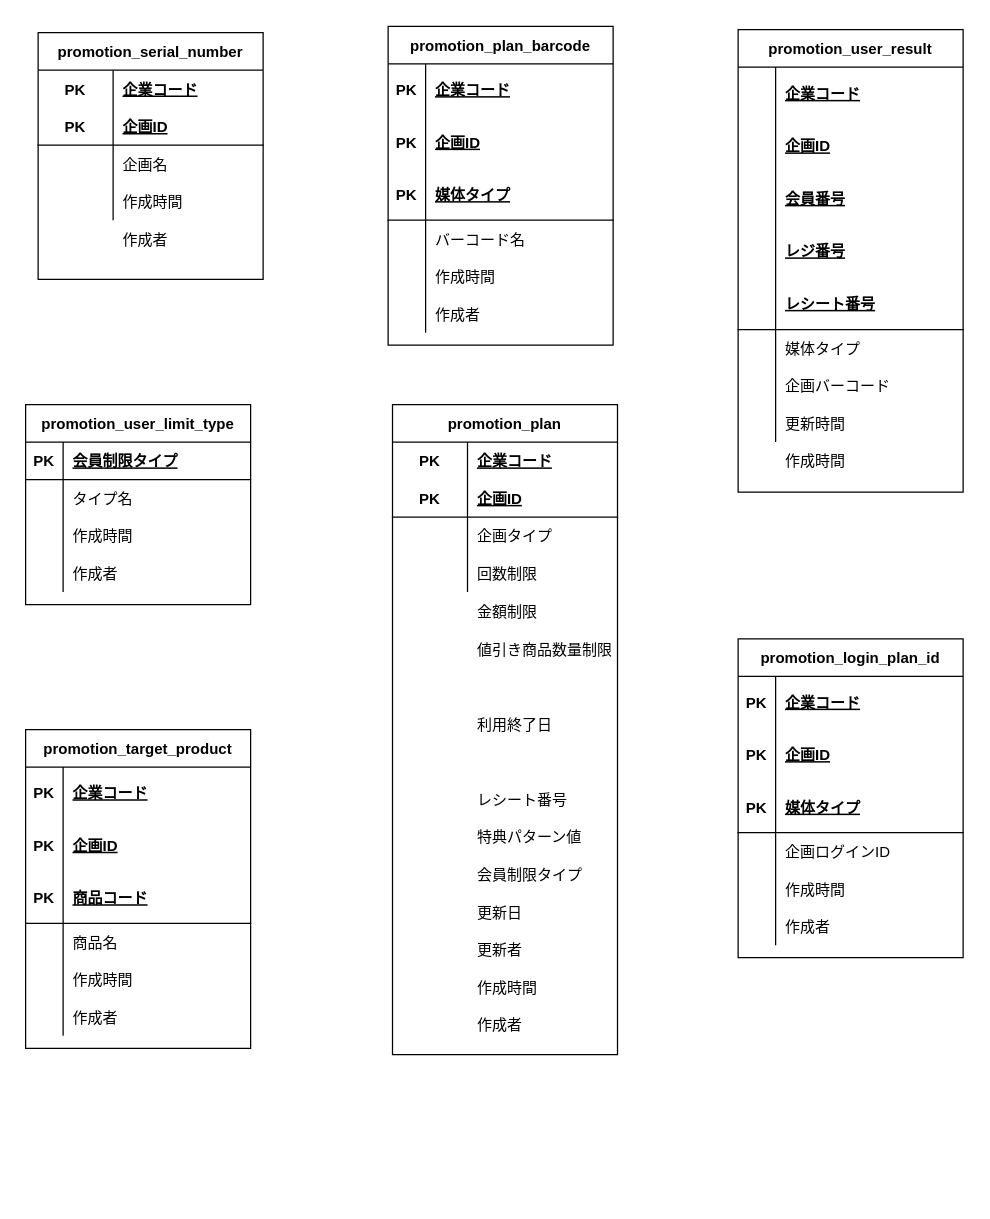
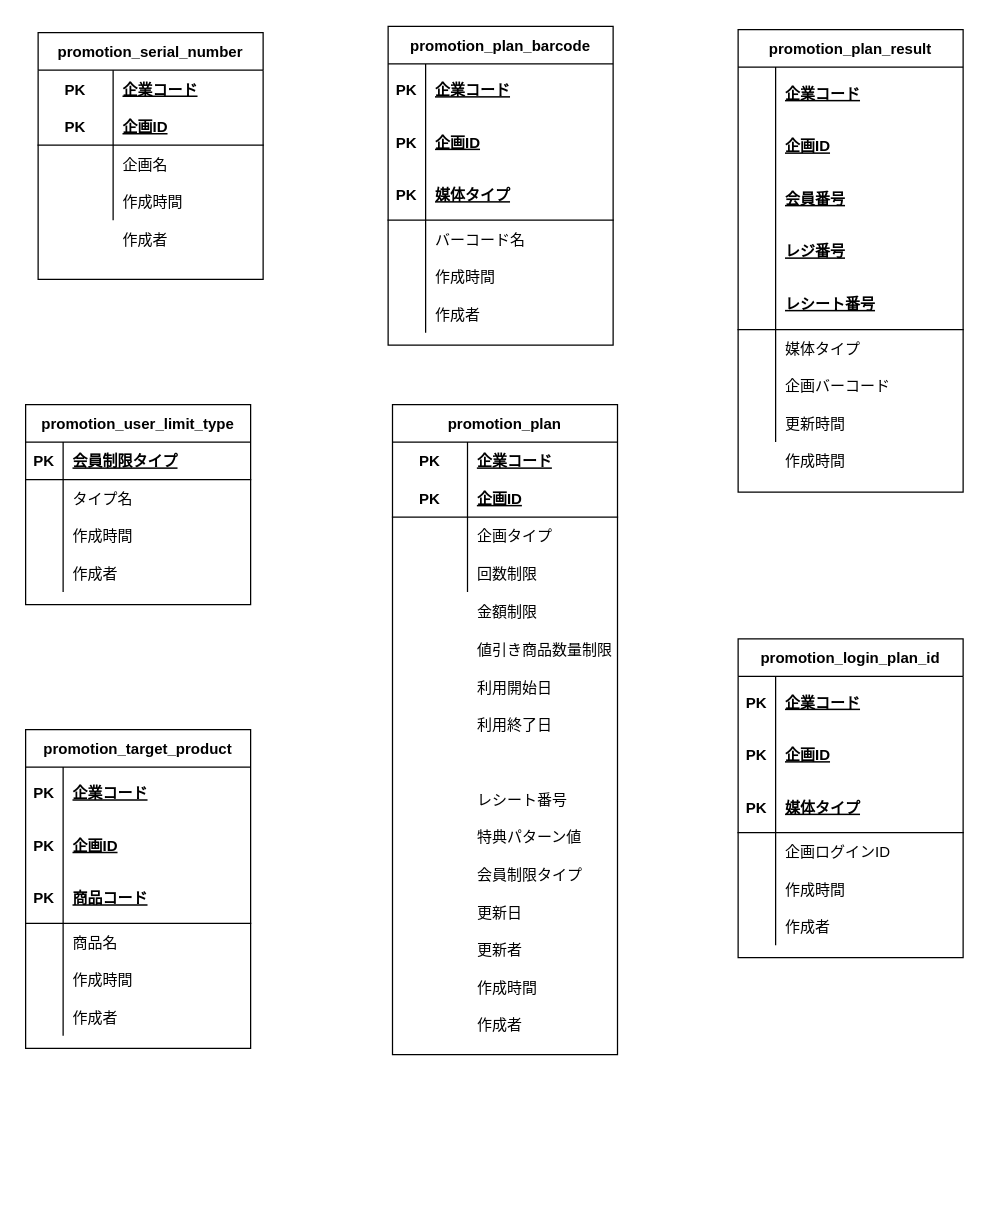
(850, 49) -> (850, 49)
none -> (543, 687)
